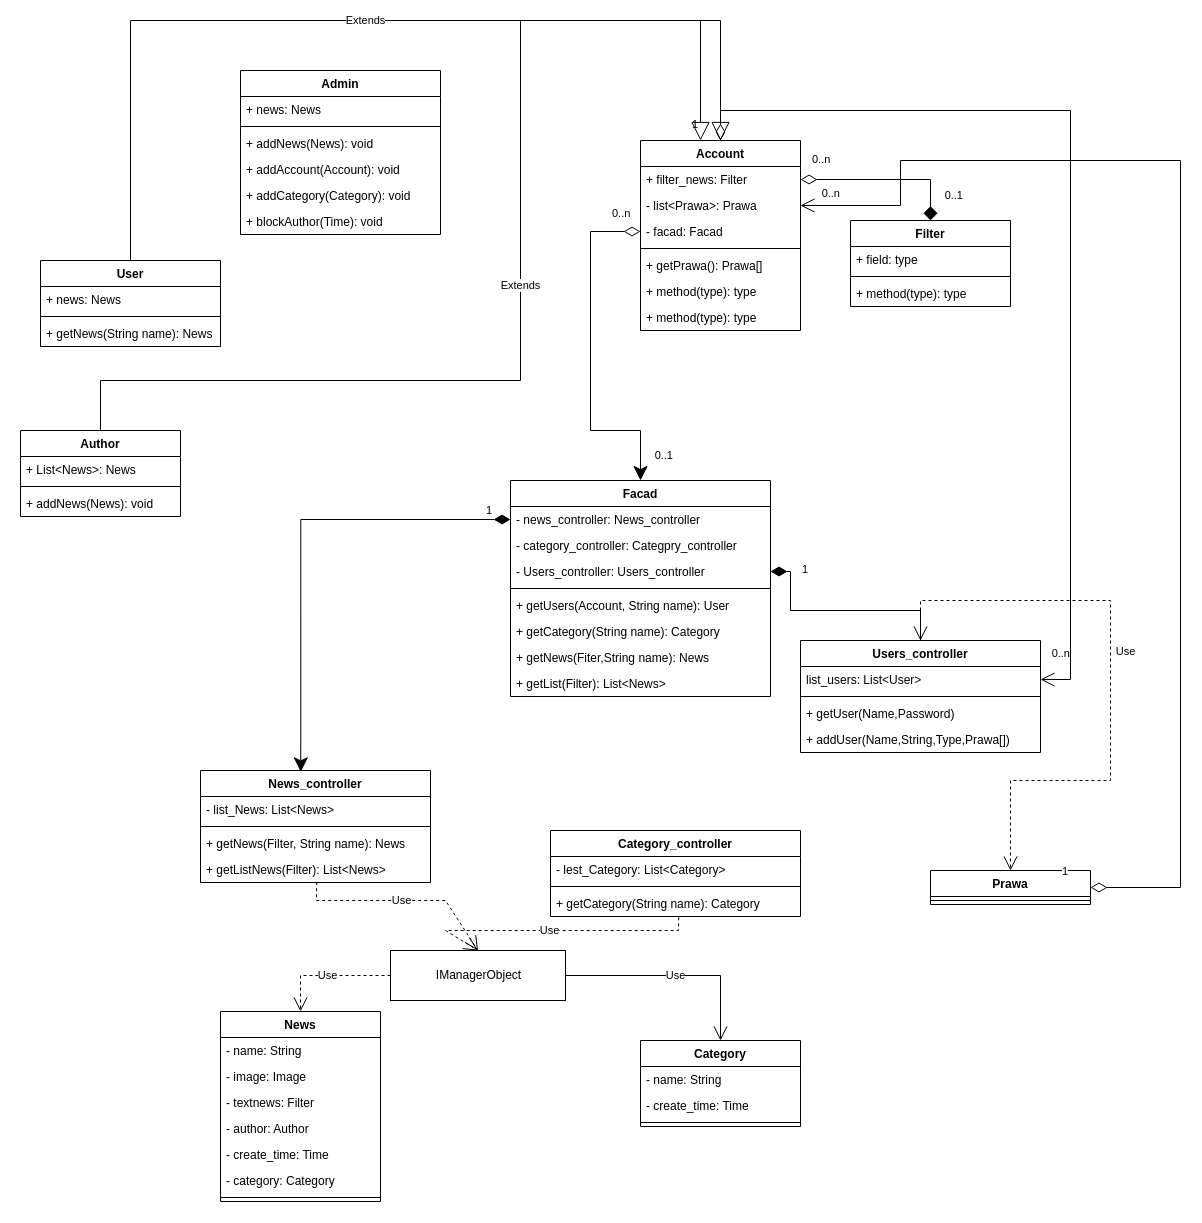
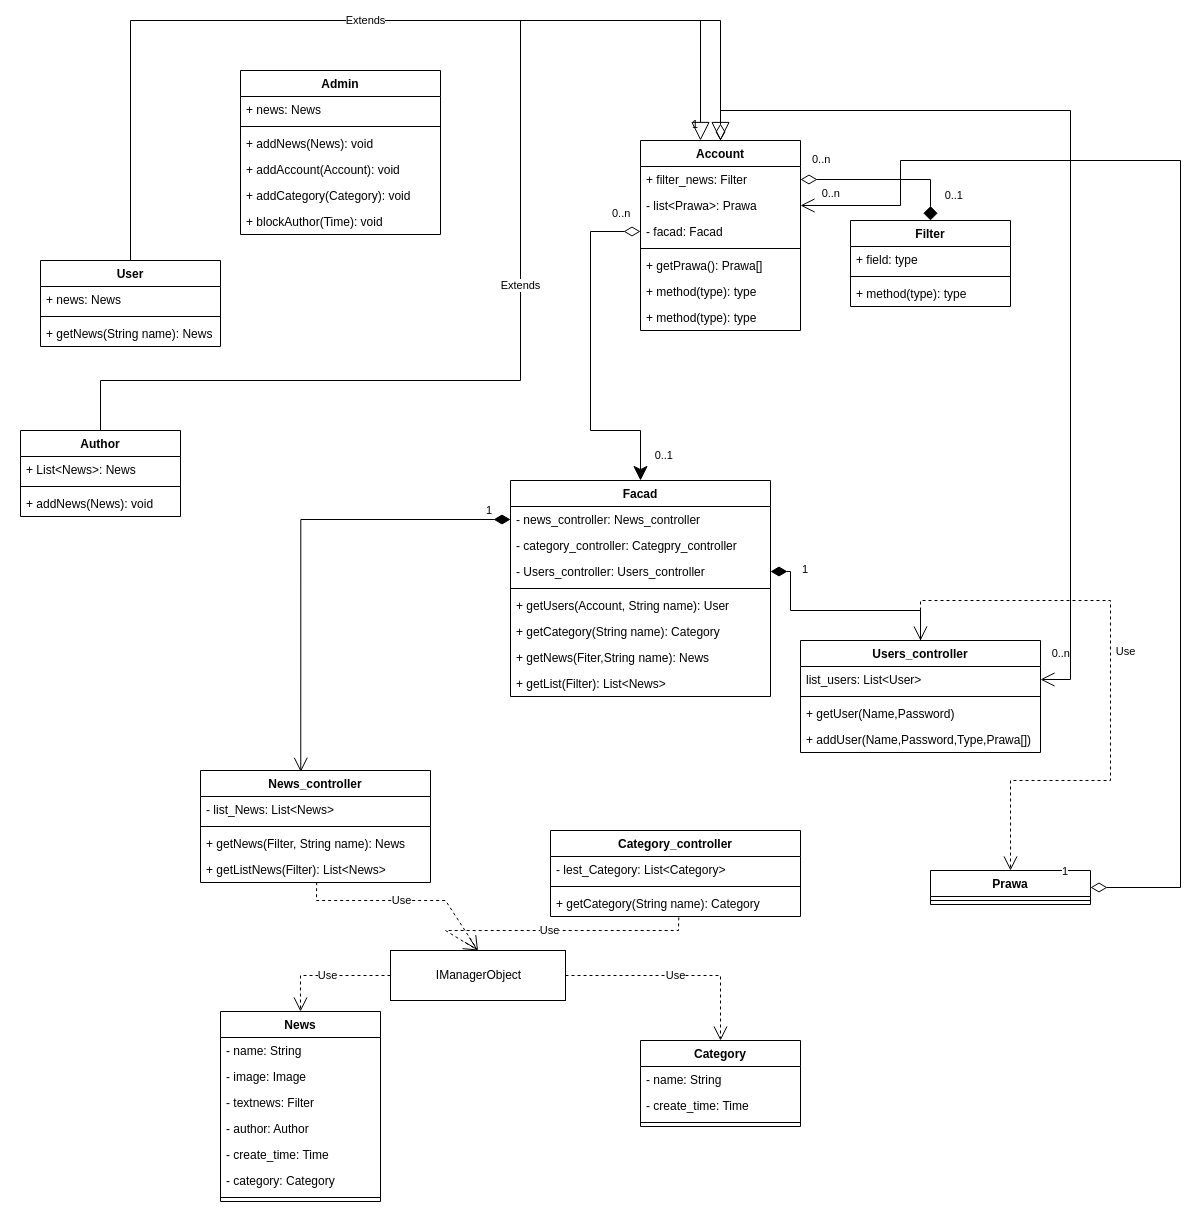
(916, 740) -> (924, 740)
(301, 759) -> (301, 763)
(616, 976) -> (616, 976)
